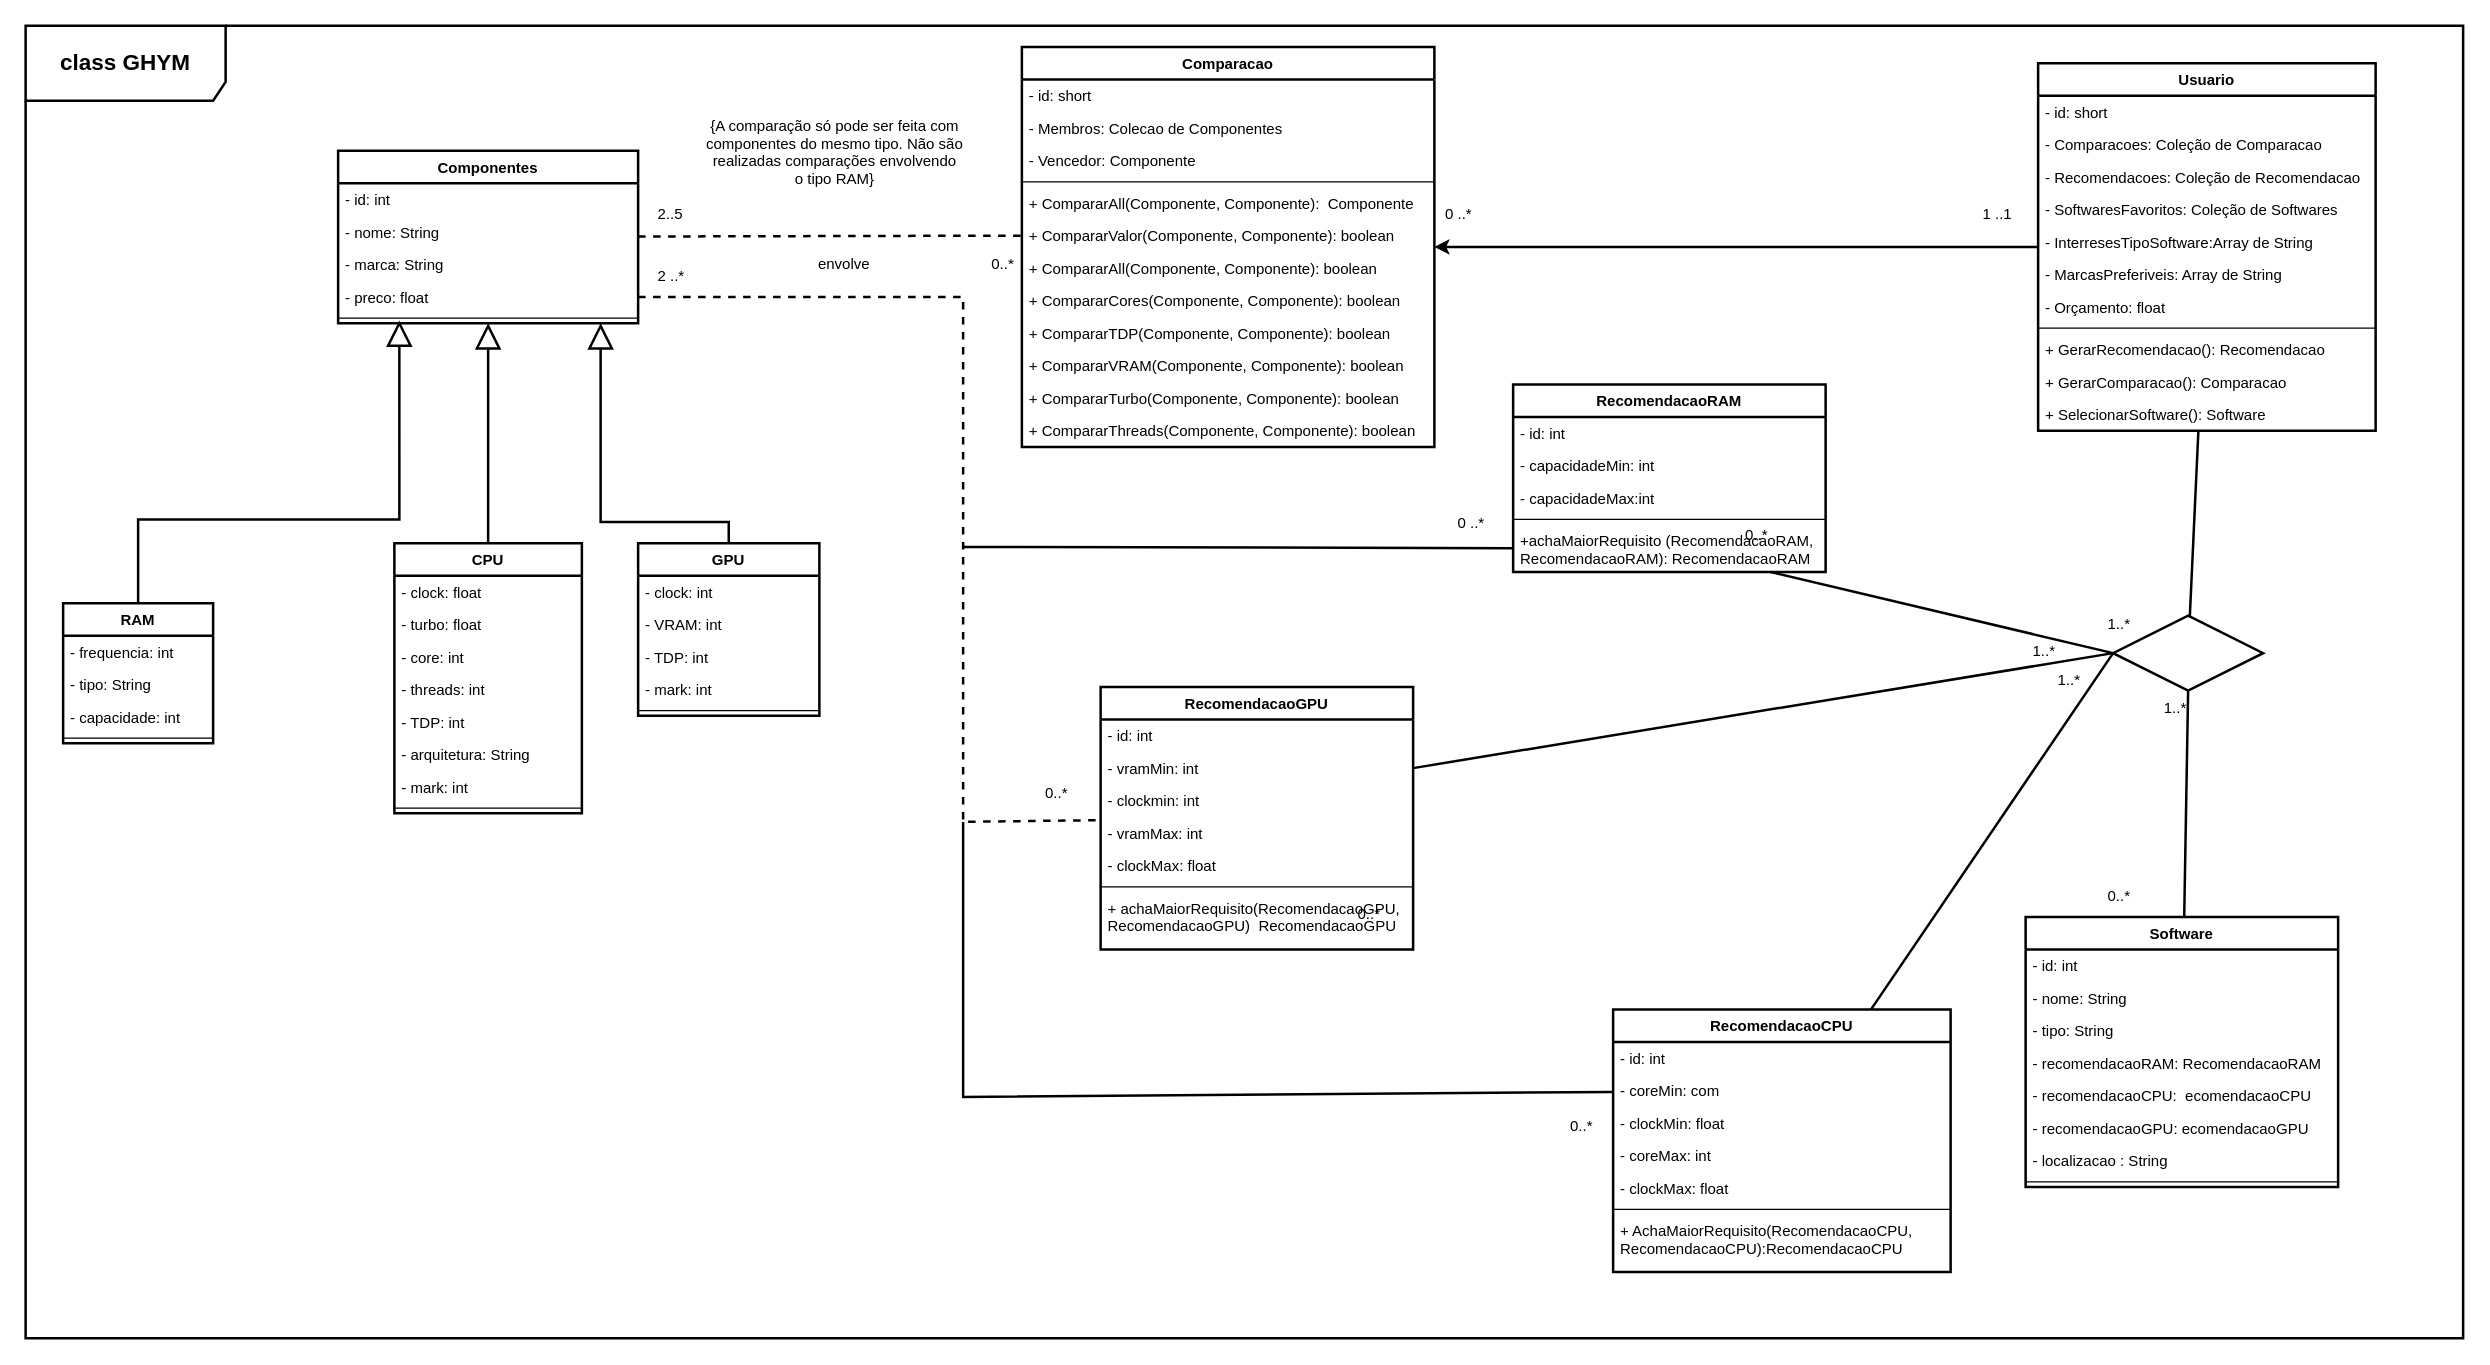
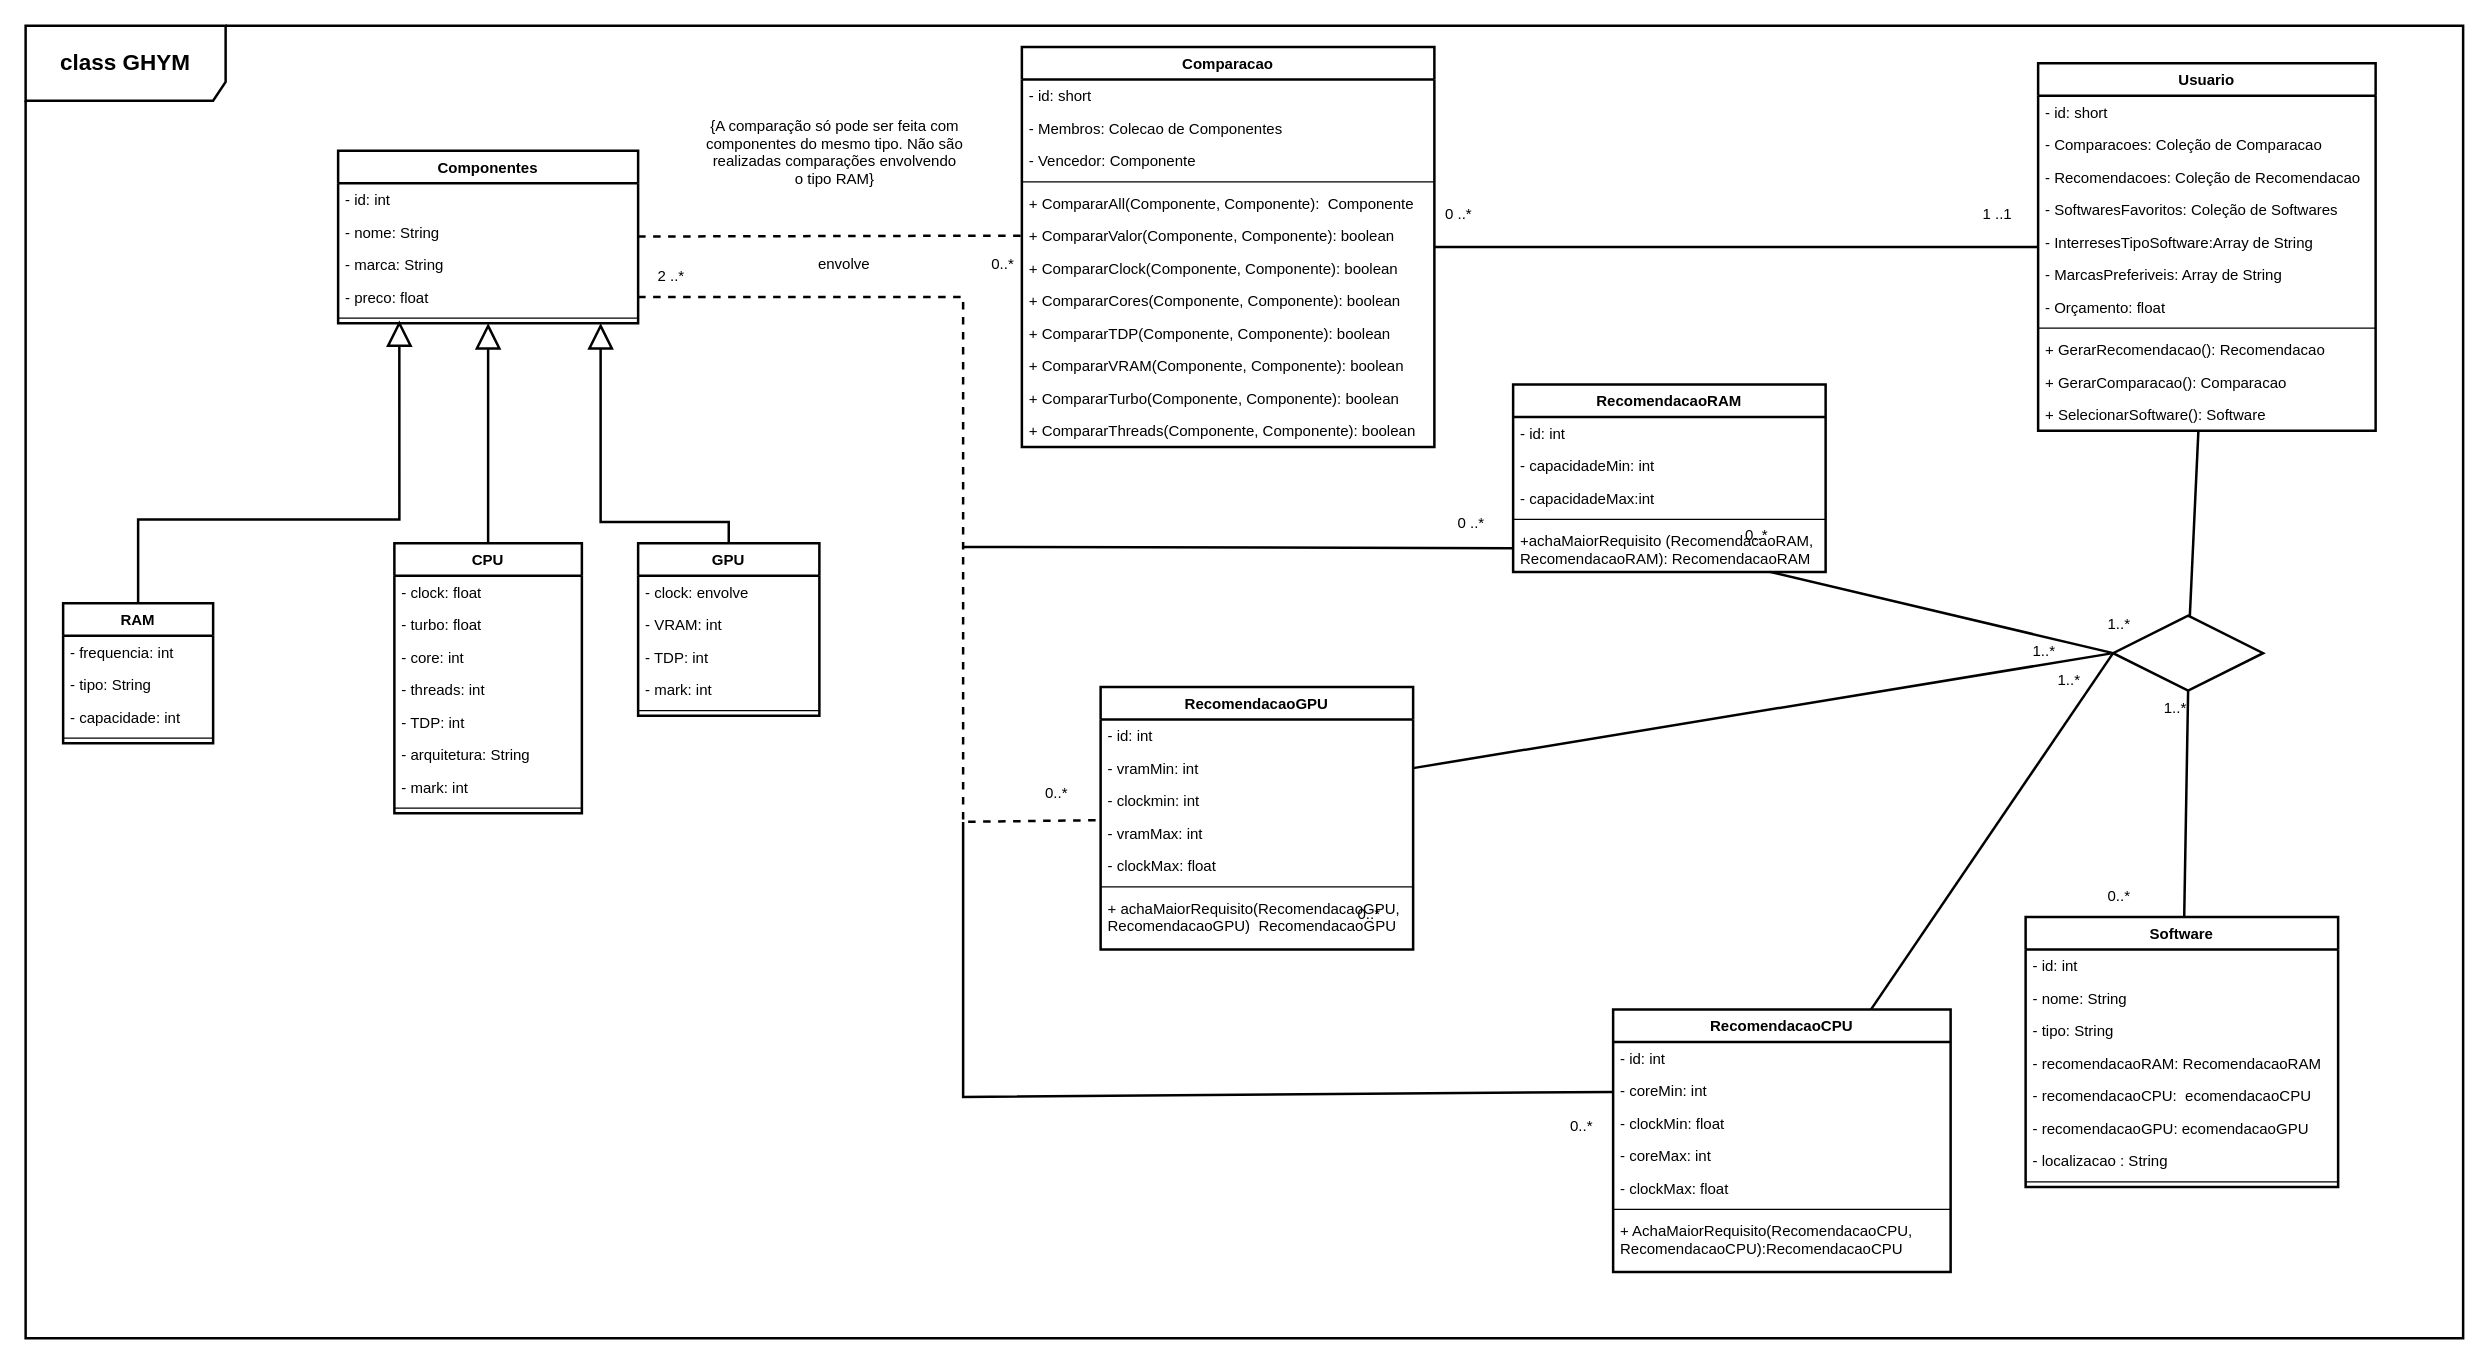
(676, 216) -> none
(1447, 247) -> (1442, 247)
(1206, 269) -> (1217, 269)
(686, 593) -> (702, 593)
(1671, 1091) -> (1669, 1091)
